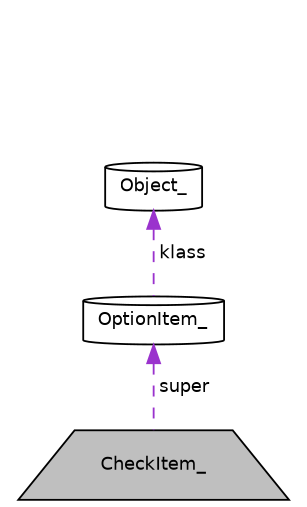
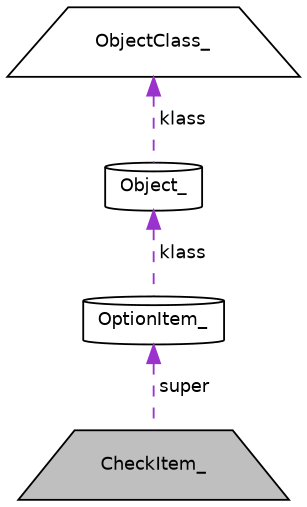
none -> (154, 42)
